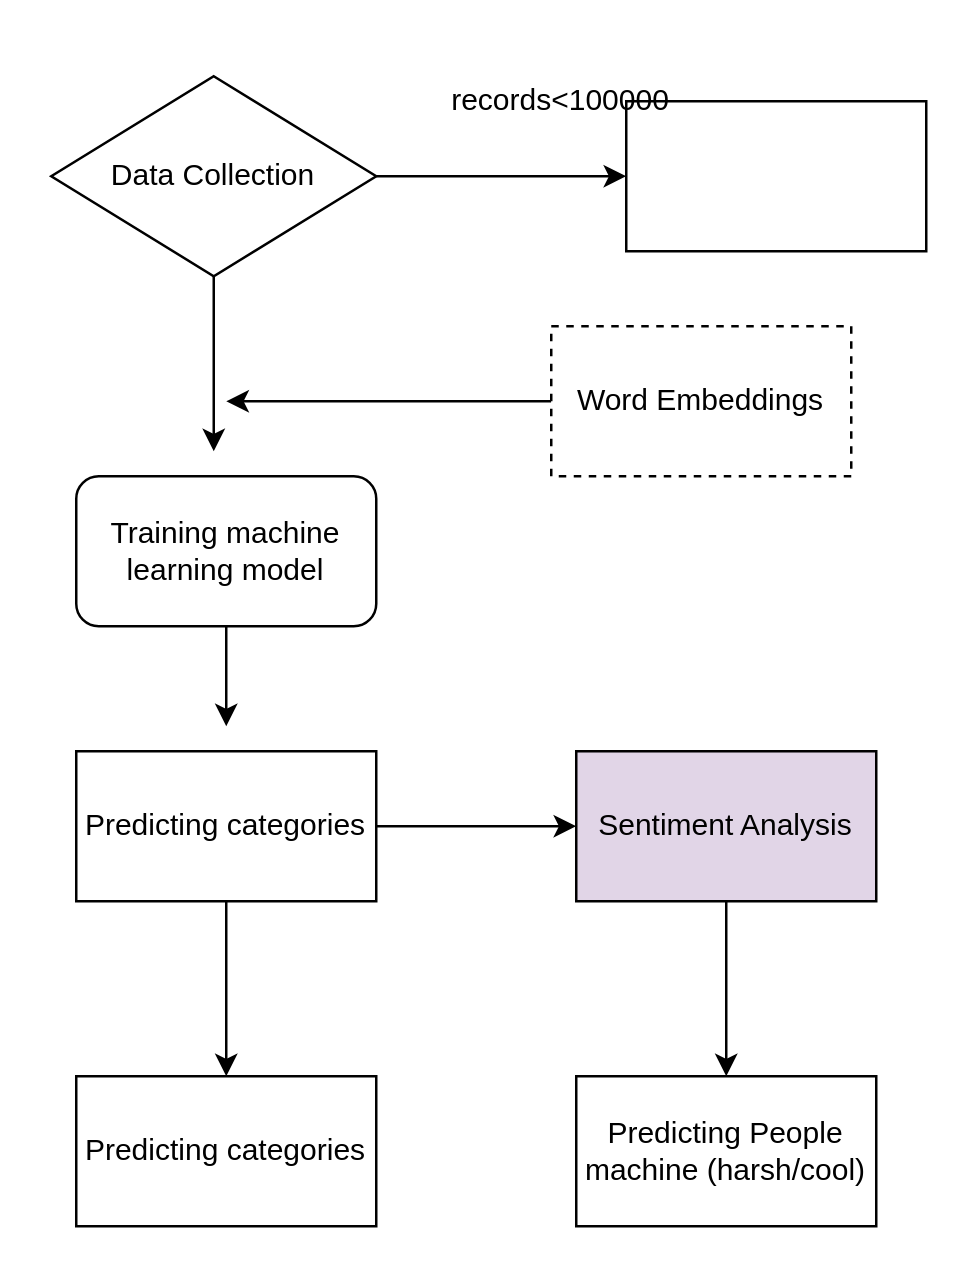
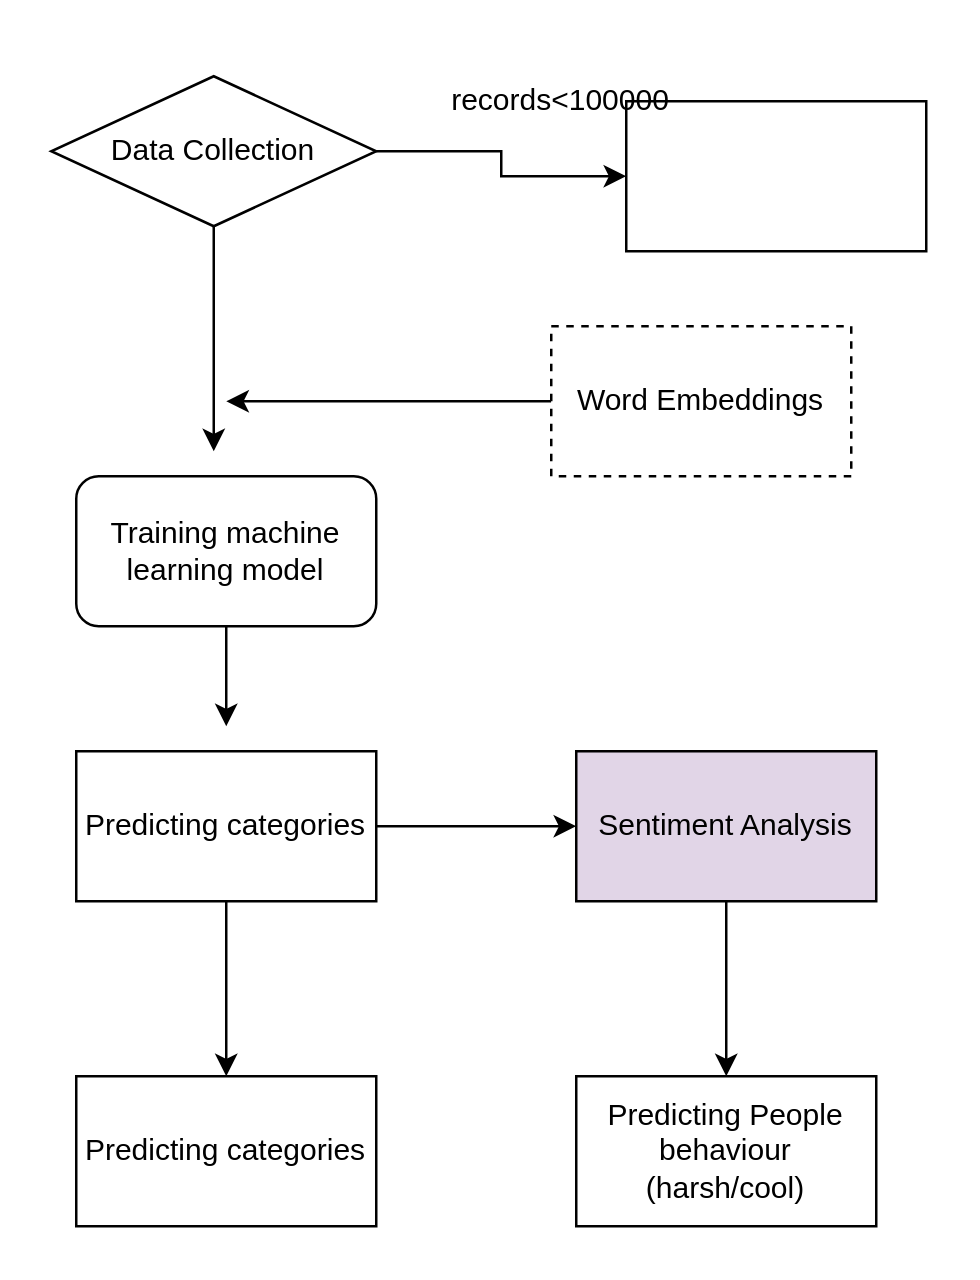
(214, 176) -> (214, 151)
(726, 1151) -> (726, 1151)
